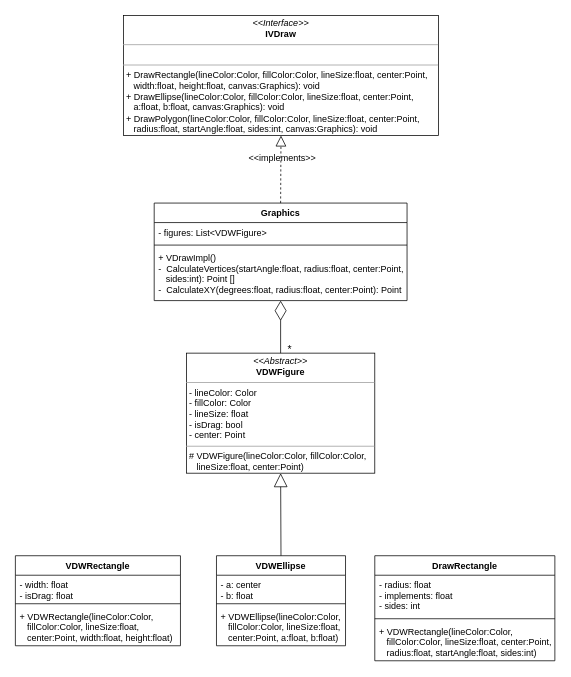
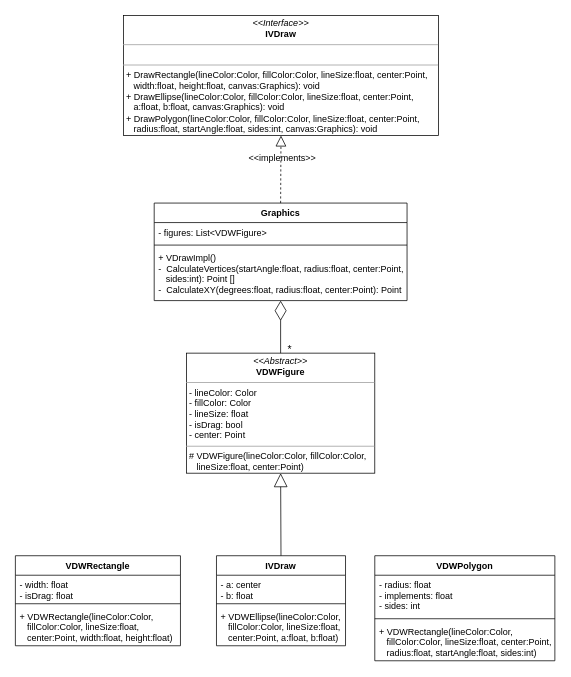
(281, 566) -> (281, 566)
(464, 566) -> (464, 566)
